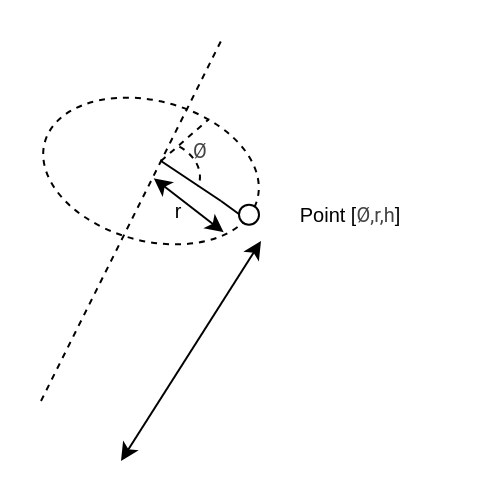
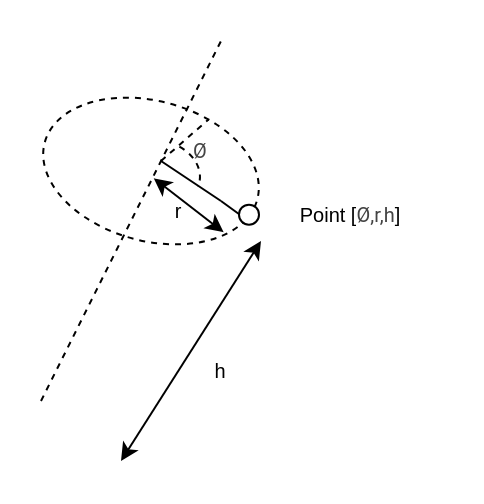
none -> (221, 371)
